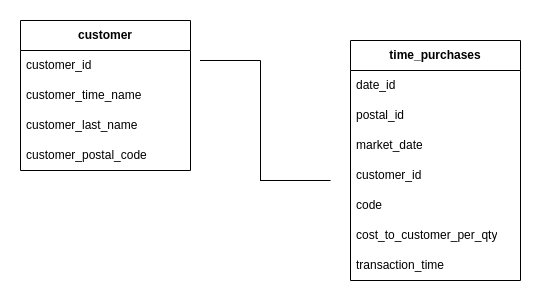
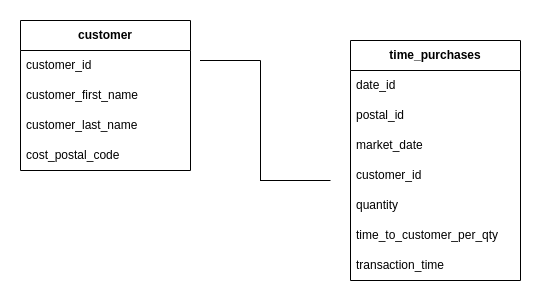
(85, 96) -> (89, 96)
(92, 156) -> (79, 156)
(370, 206) -> (382, 206)
(437, 236) -> (436, 236)
